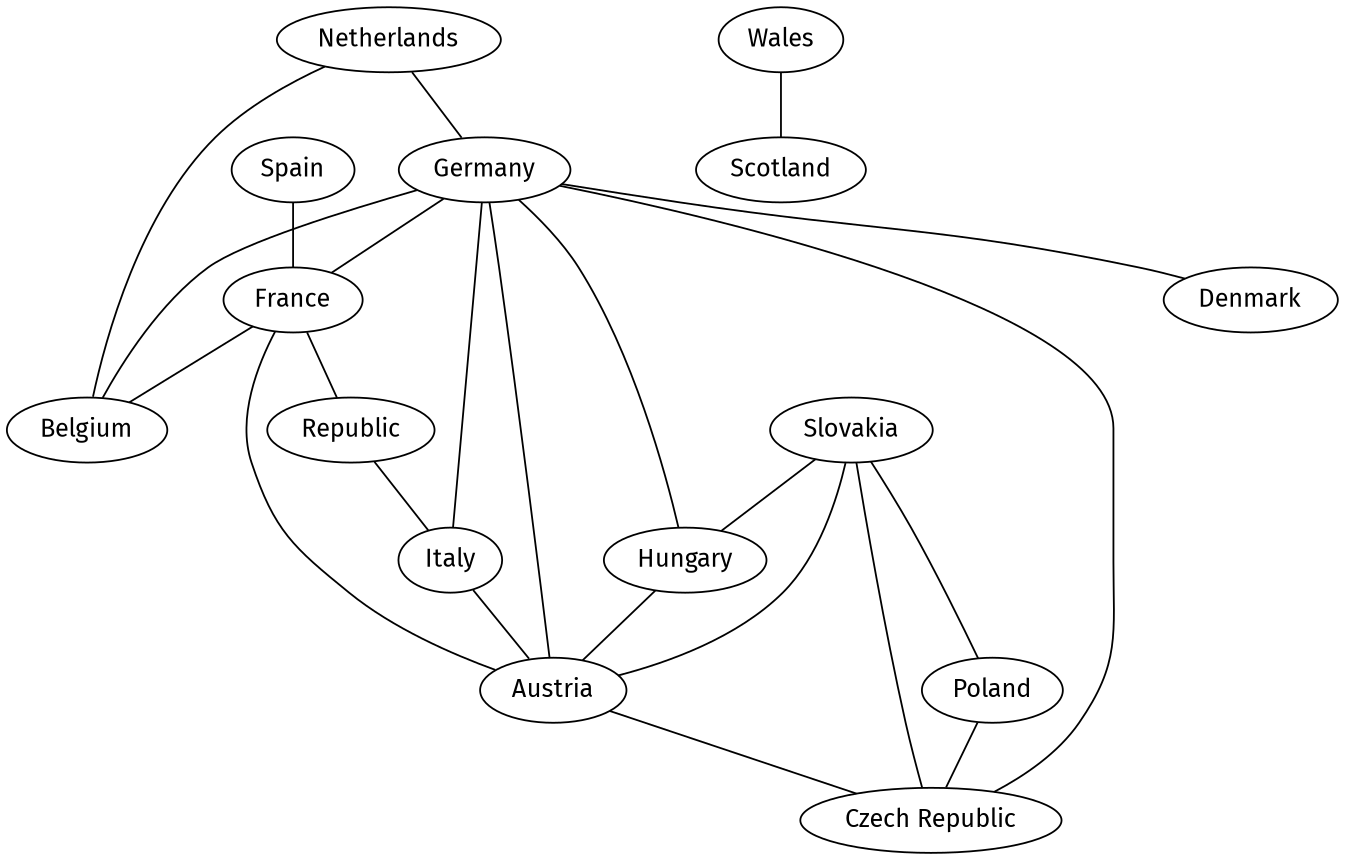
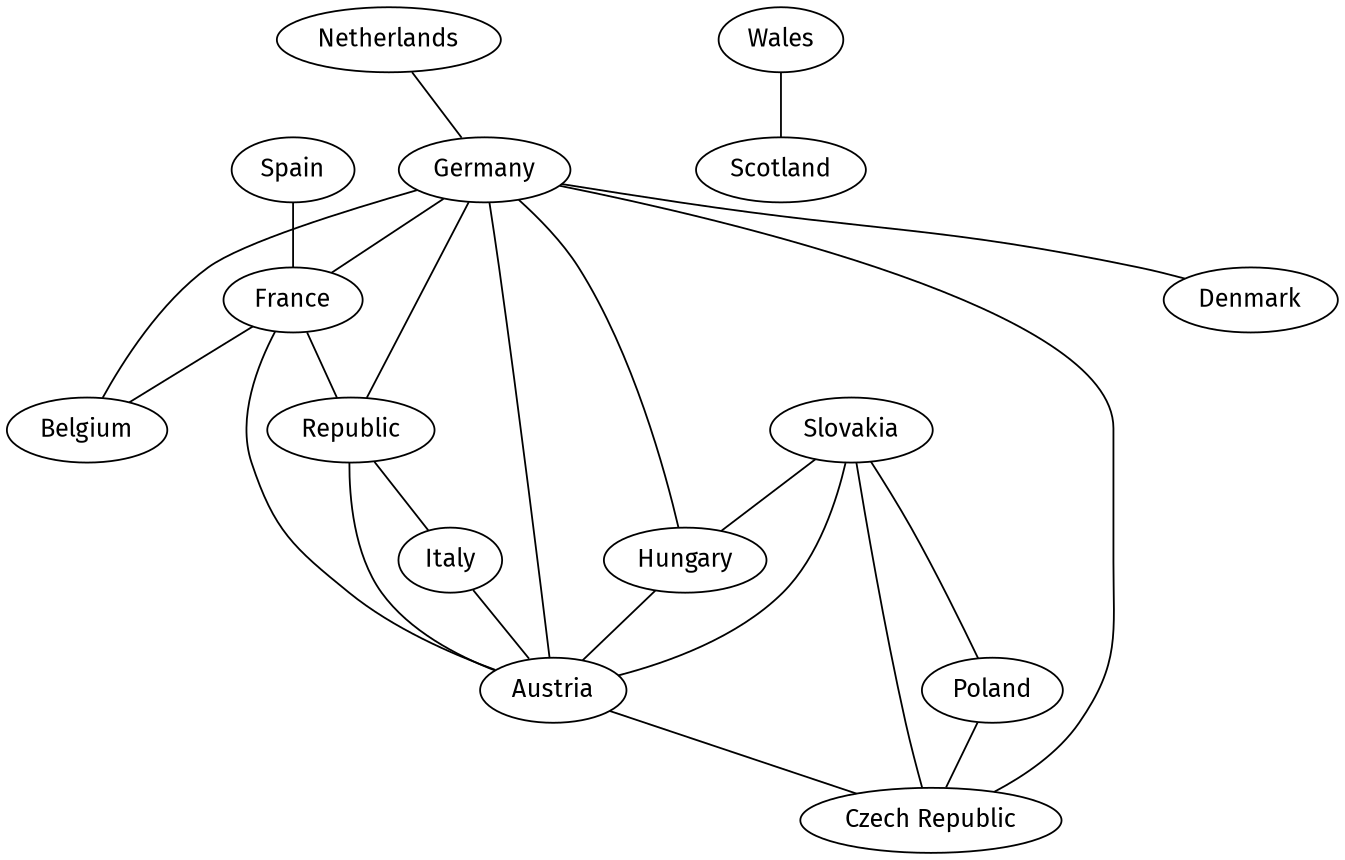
(167, 200) -> none
(467, 365) -> (418, 300)
none -> (383, 594)
